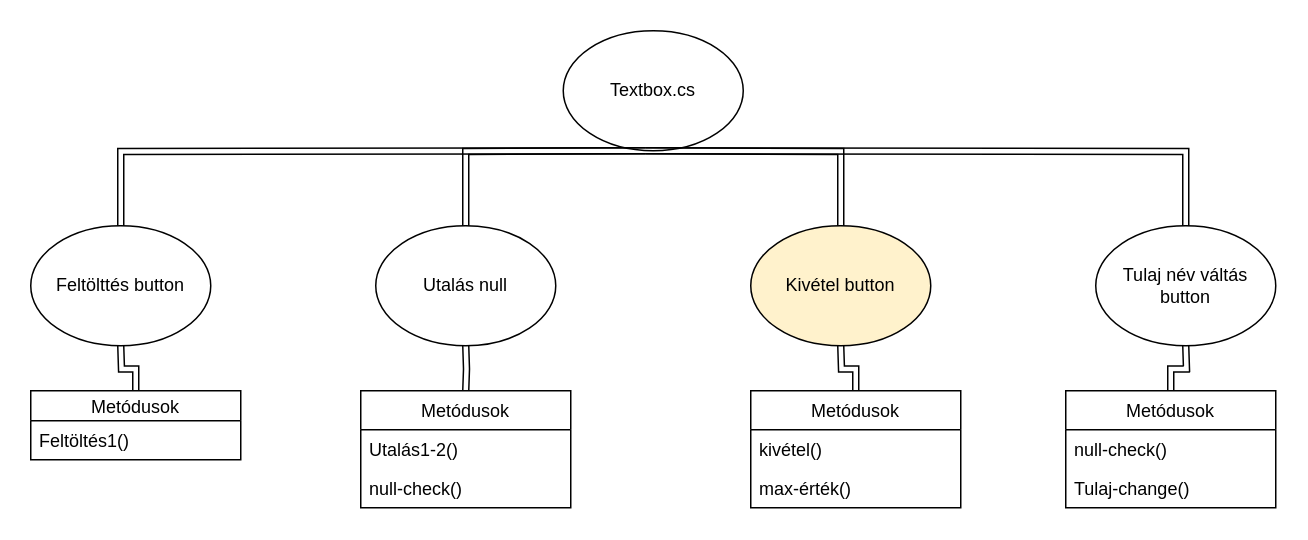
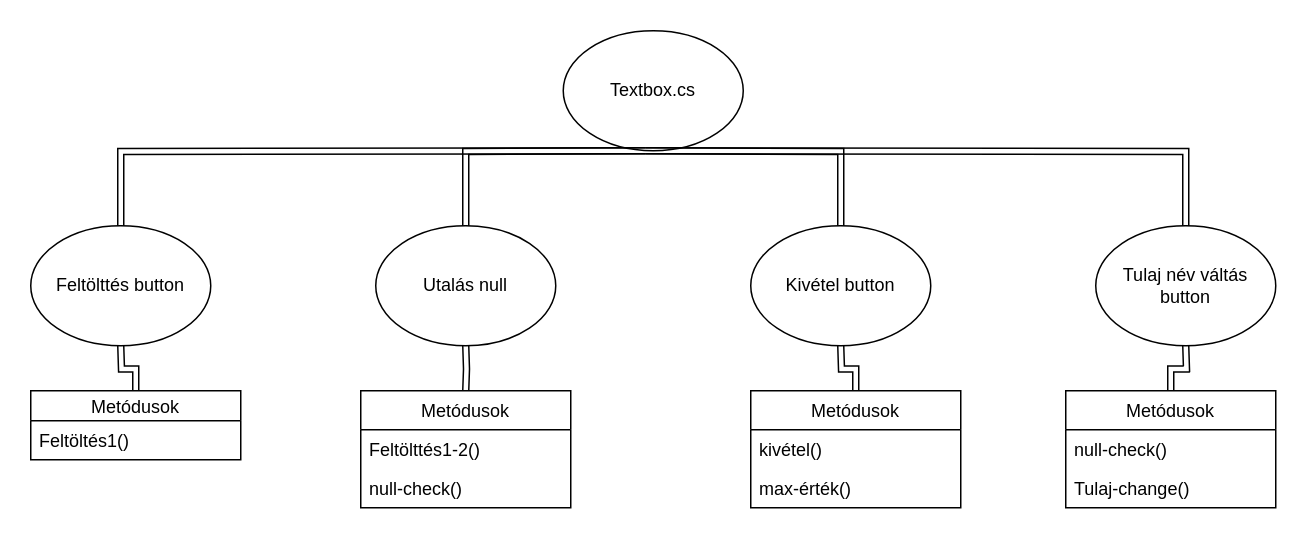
(841, 286) -> (841, 286)
(422, 450) -> (440, 450)
